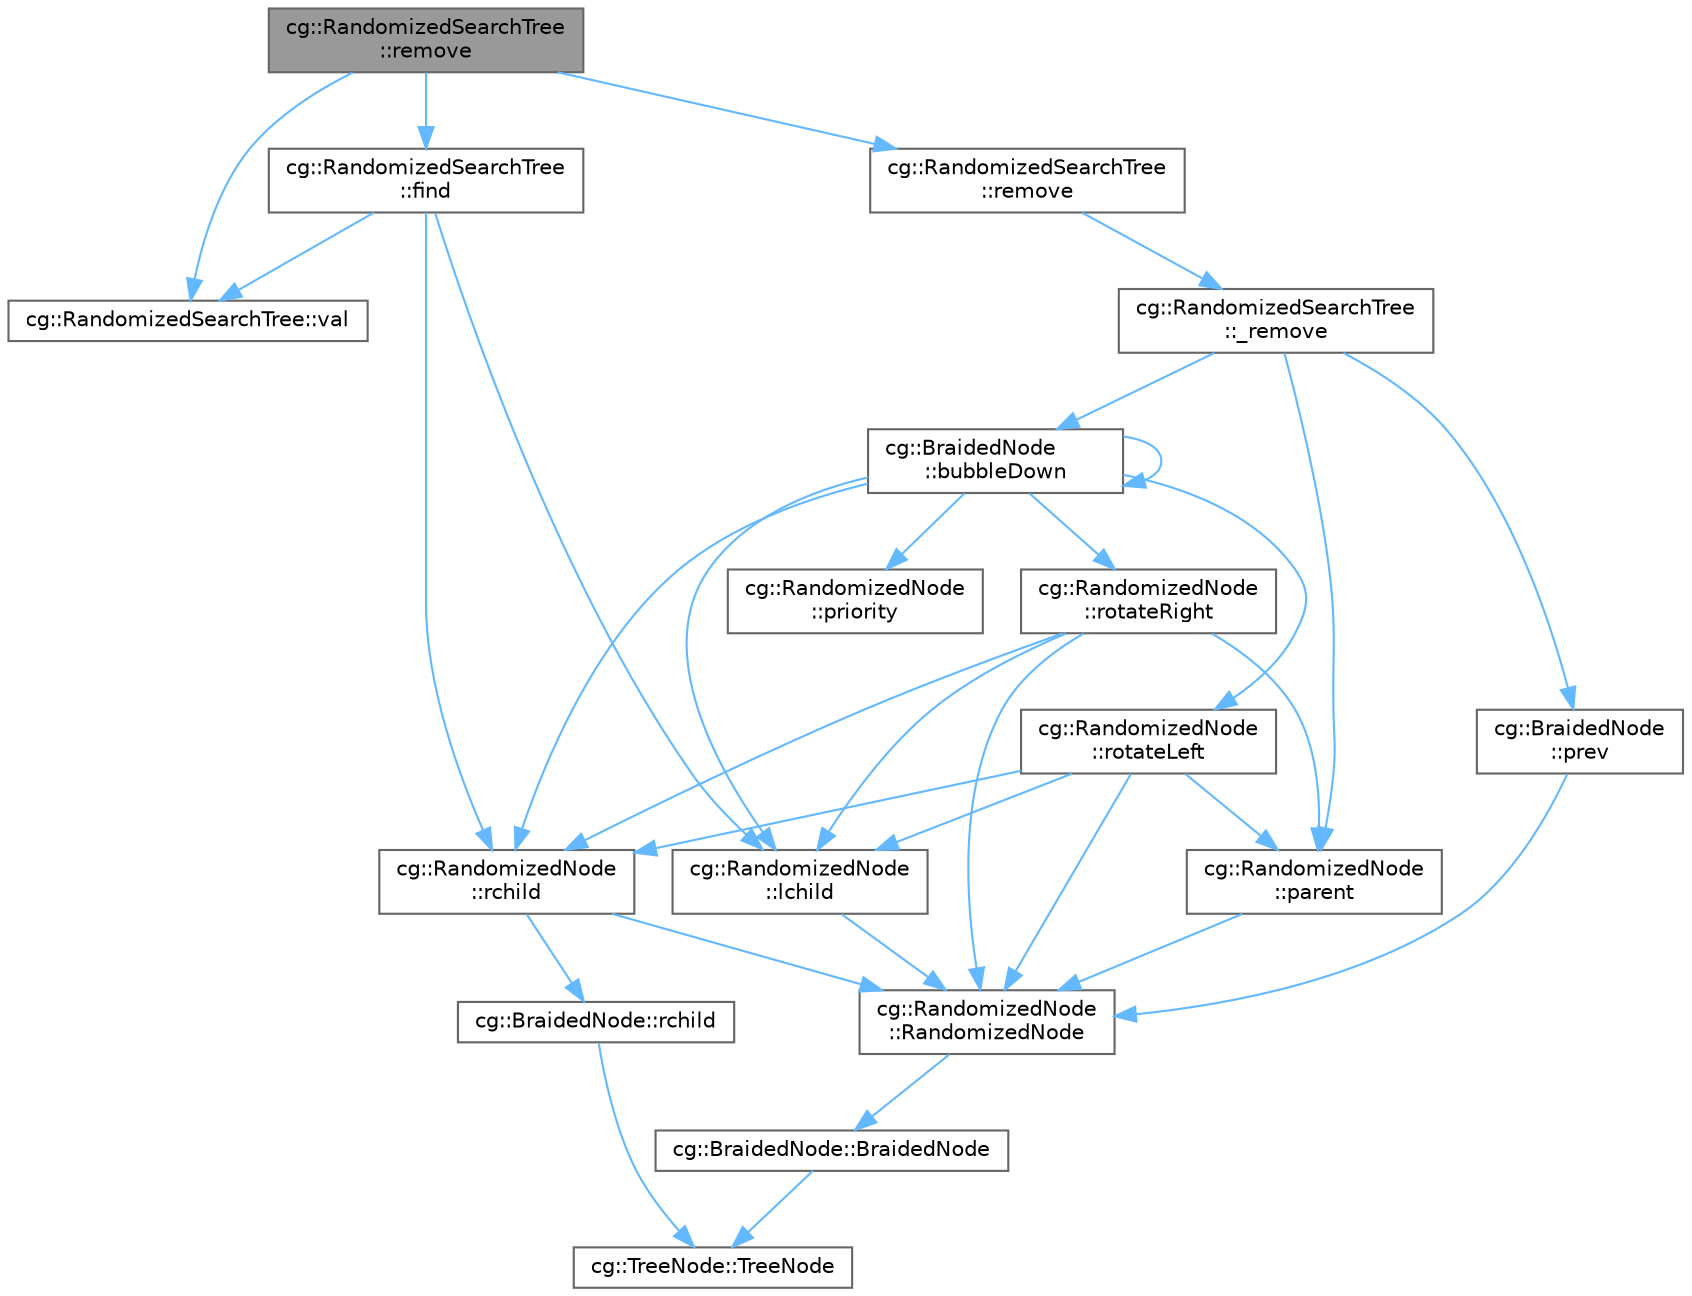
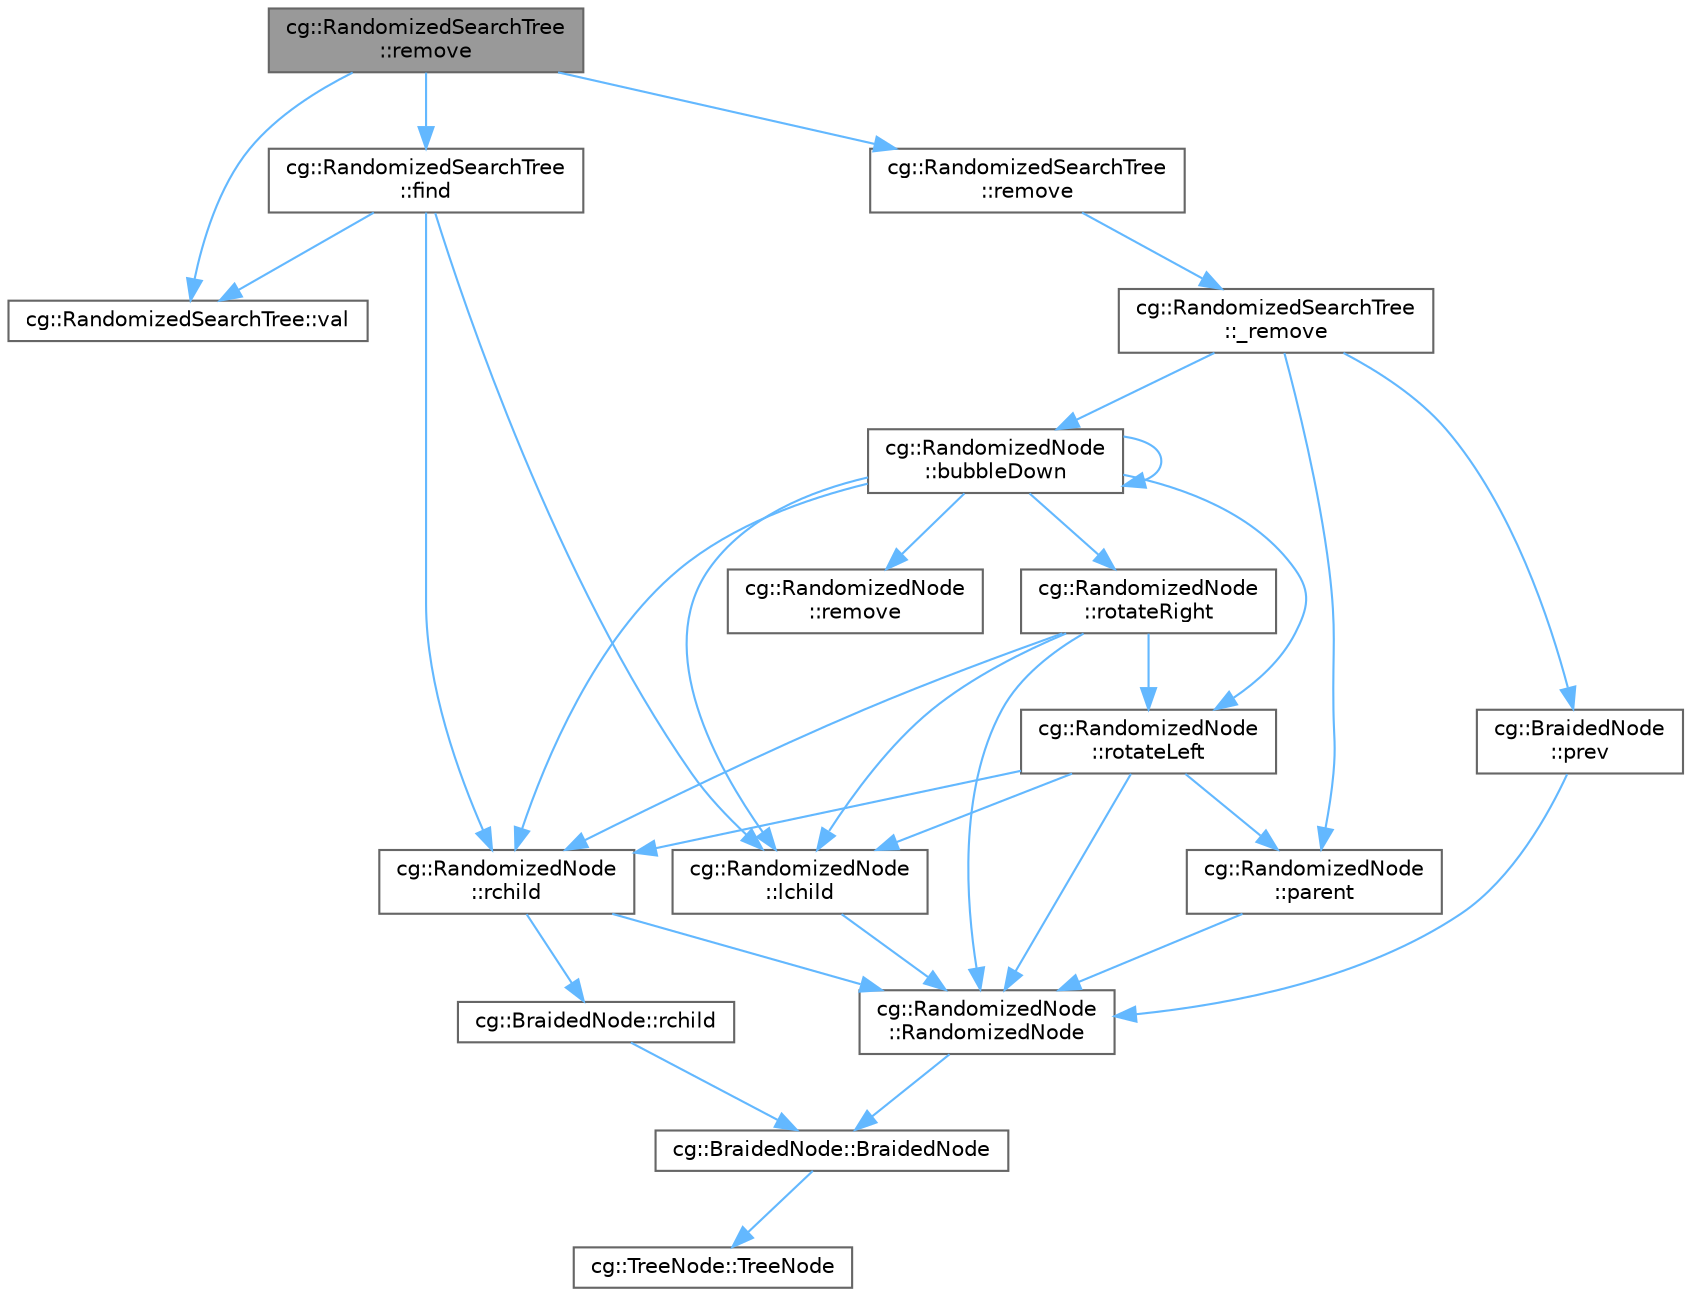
(996, 461) -> (996, 461)
(855, 601) -> (855, 601)
(1297, 713) -> (1149, 661)
(625, 1144) -> (704, 1081)
